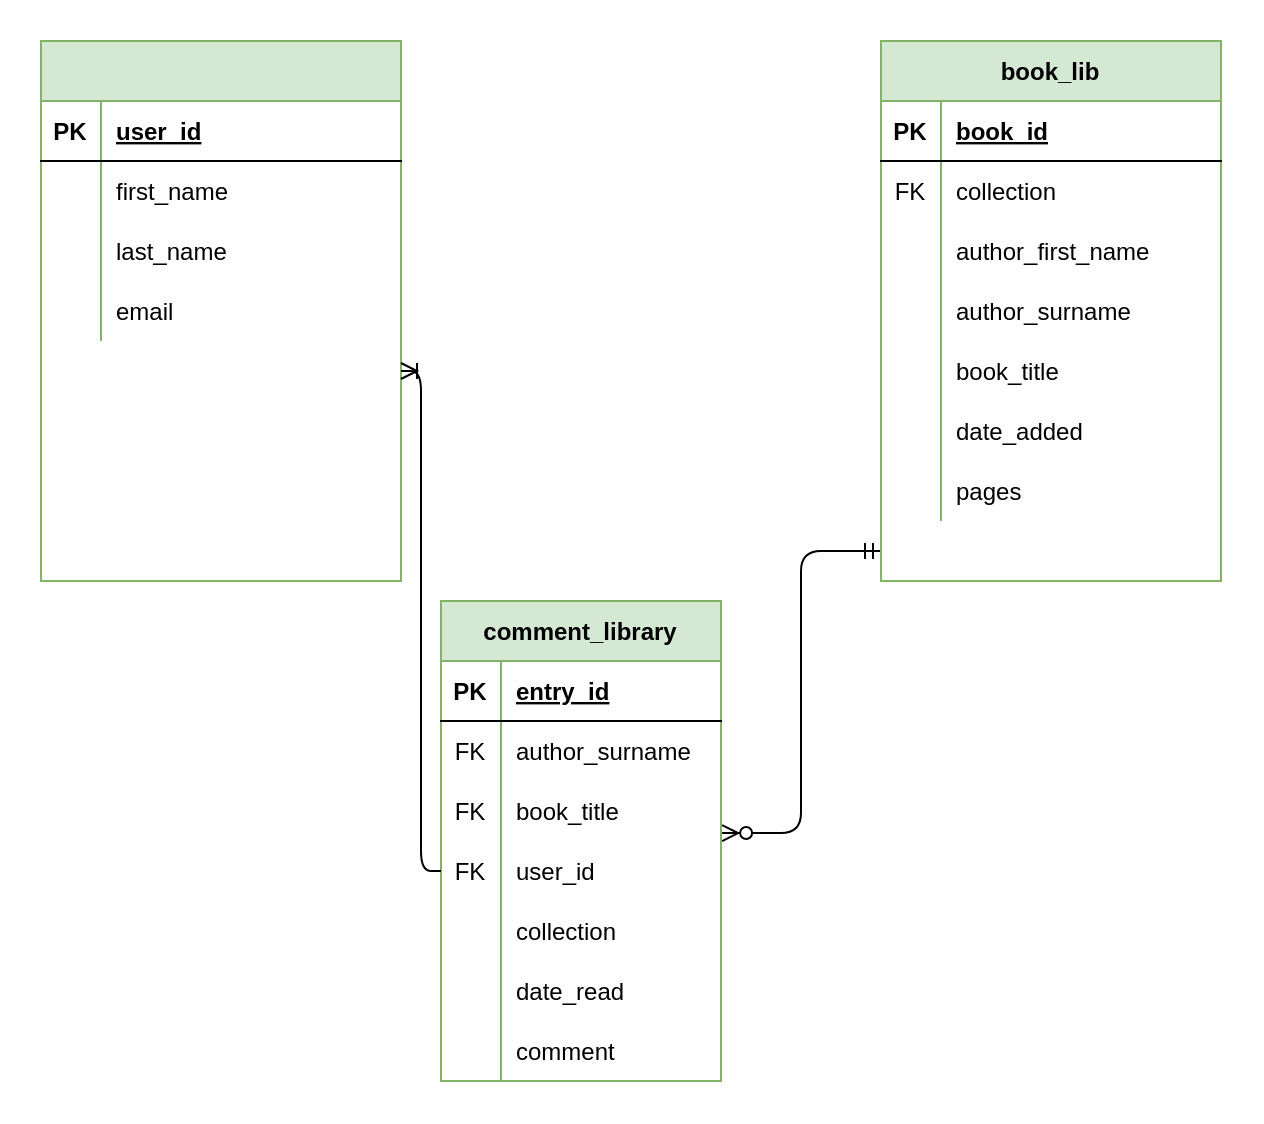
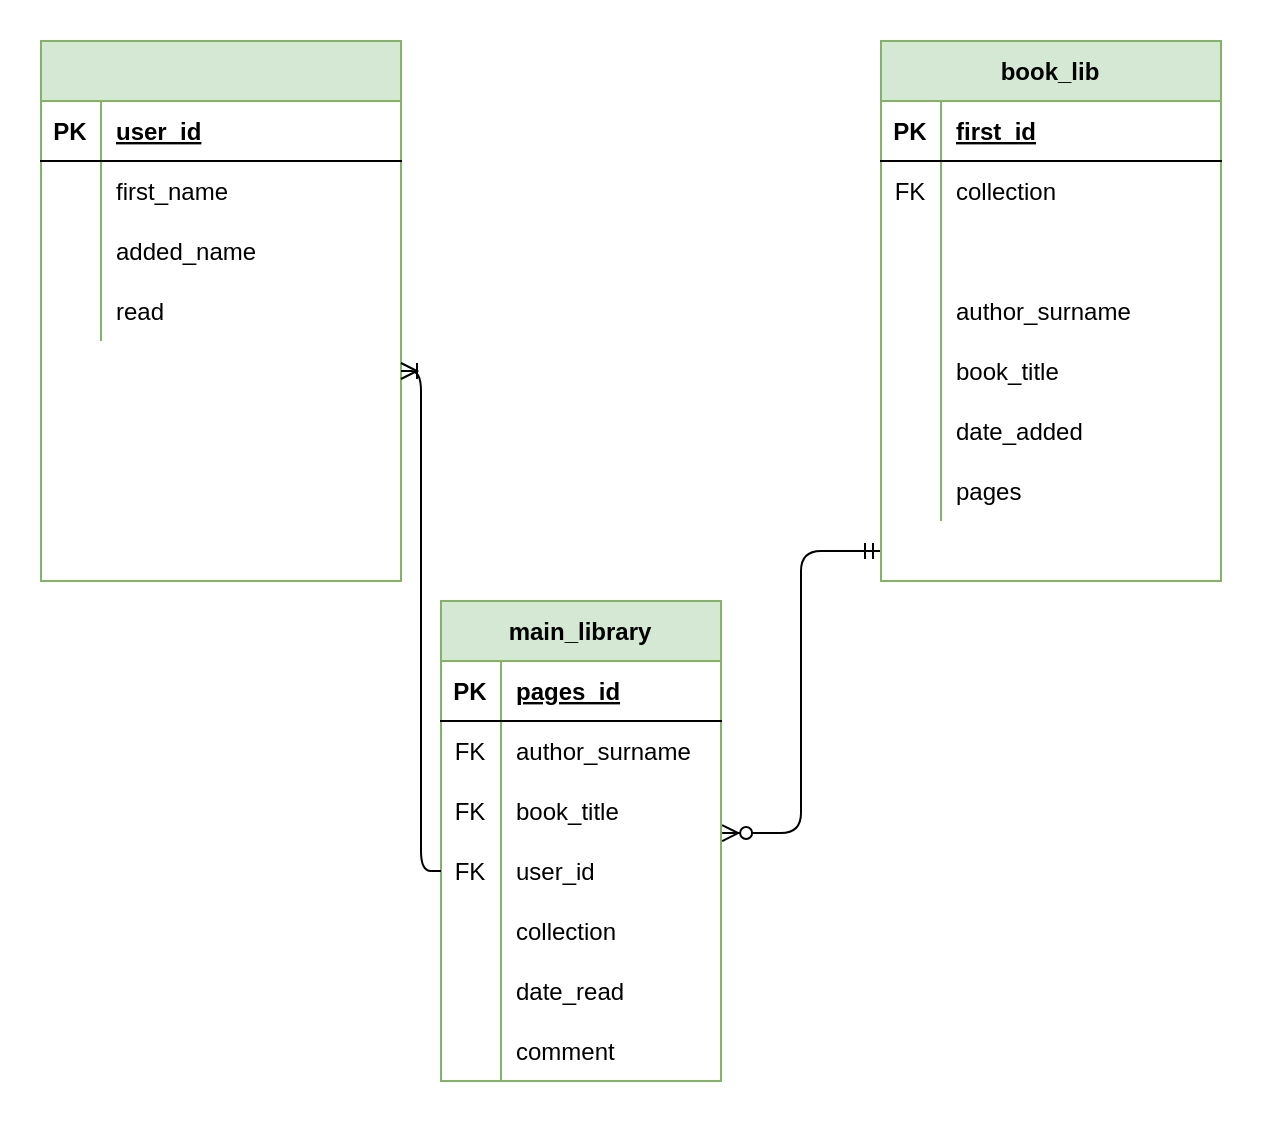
(1000, 132) -> (1004, 132)
(1081, 251) -> none
(173, 252) -> (183, 252)
(143, 312) -> (143, 312)
(580, 632) -> (580, 632)
(567, 692) -> (567, 692)
